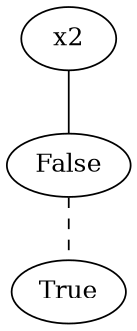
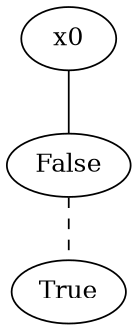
(69, 39) -> (69, 39)
